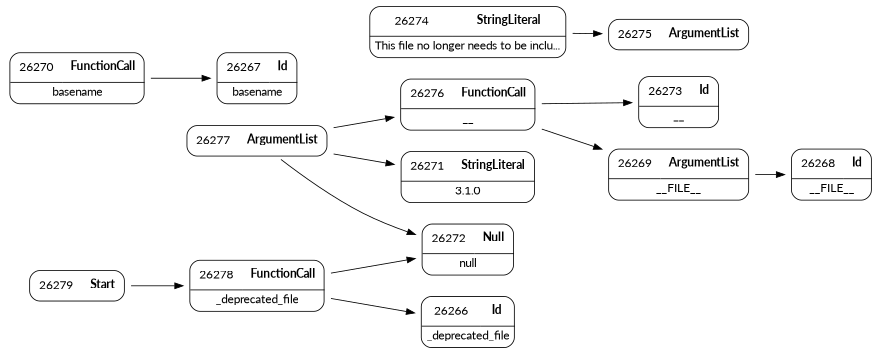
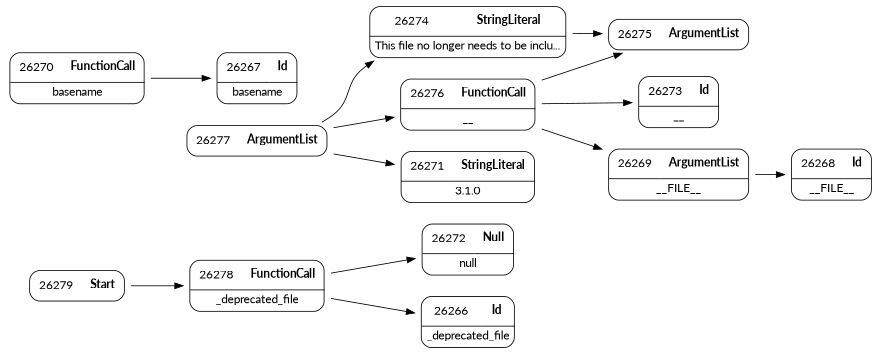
none -> (578, 68)
(341, 201) -> (347, 96)
